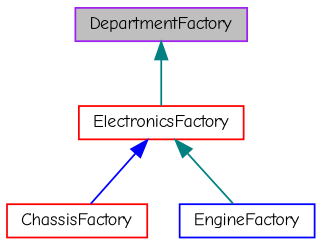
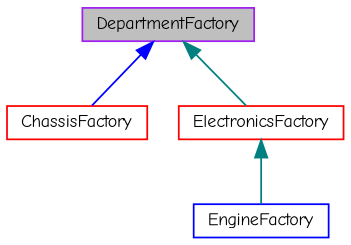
(113, 179) -> (116, 80)
